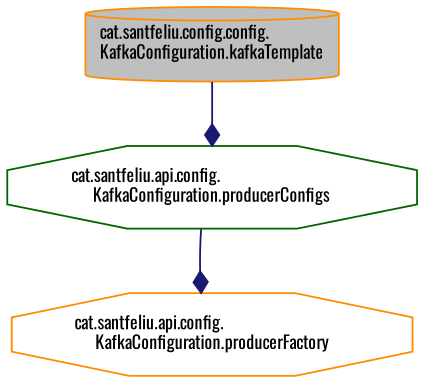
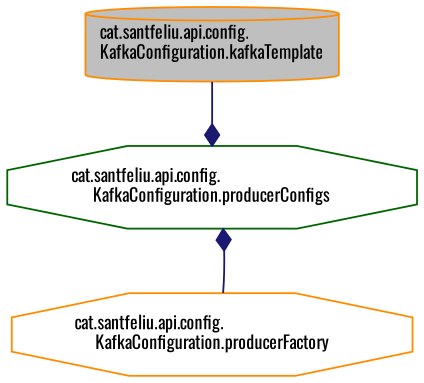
(212, 44) -> (212, 44)
(200, 250) -> (224, 272)
